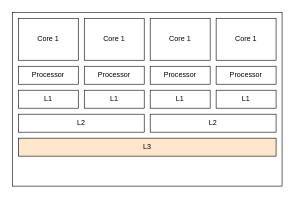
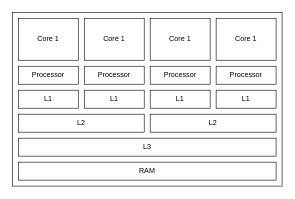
(147, 147) -> (147, 147)
none -> (147, 171)
